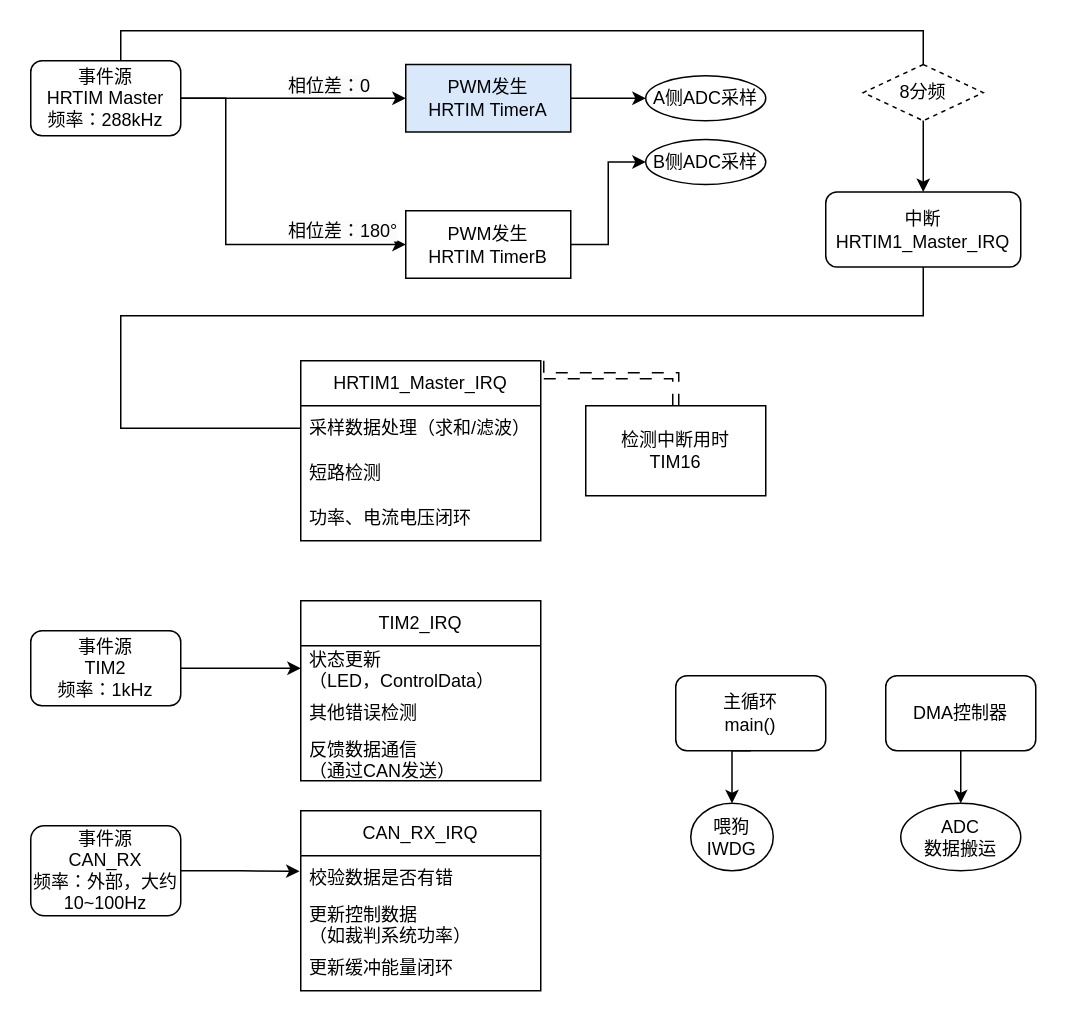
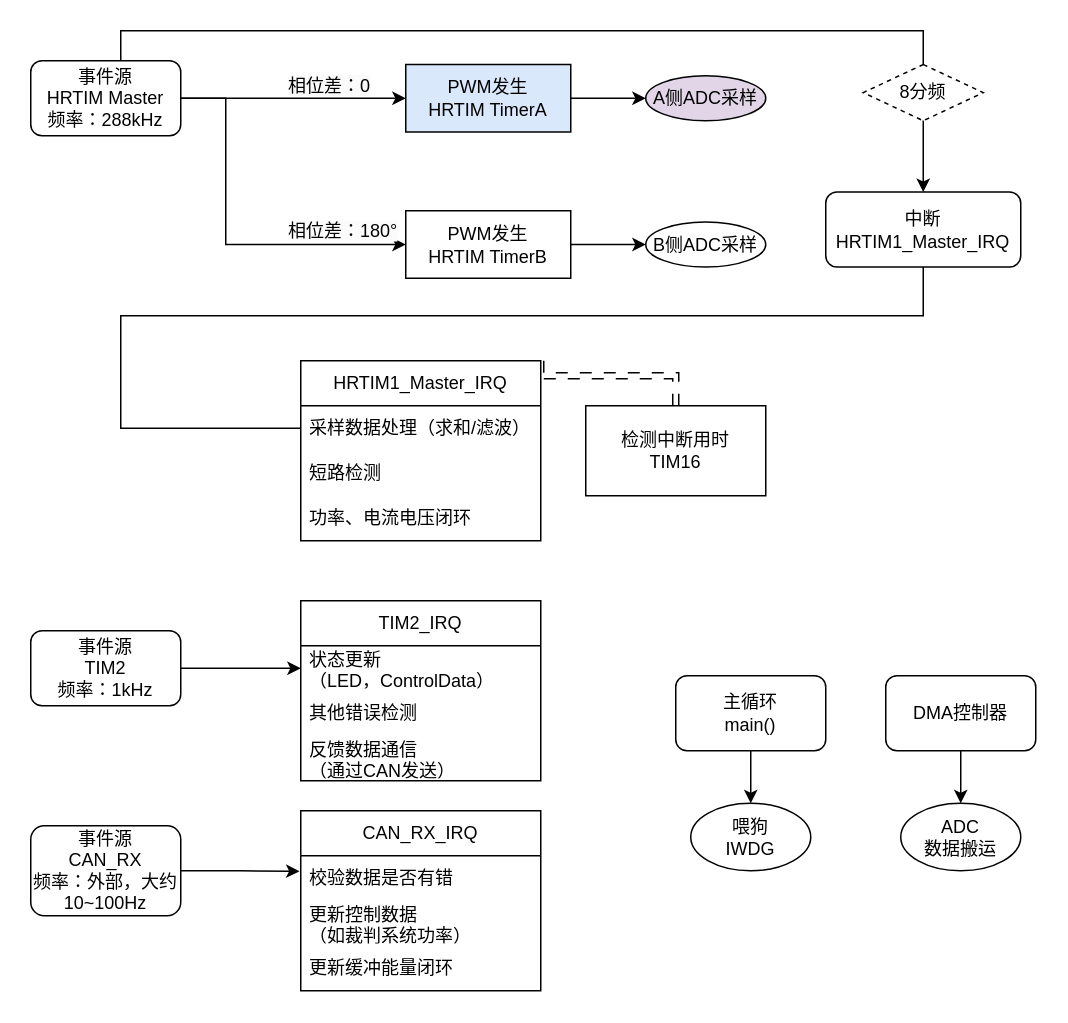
(706, 98) -> (706, 98)
(706, 162) -> (706, 245)
(732, 837) -> (751, 837)
